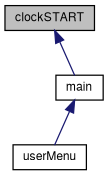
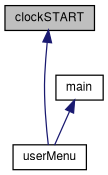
(67, 59) -> (45, 94)
